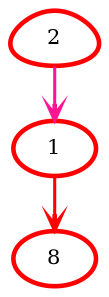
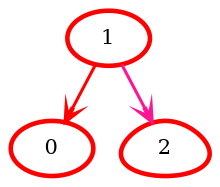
(55, 86) -> (133, 87)
(55, 259) -> (52, 148)
